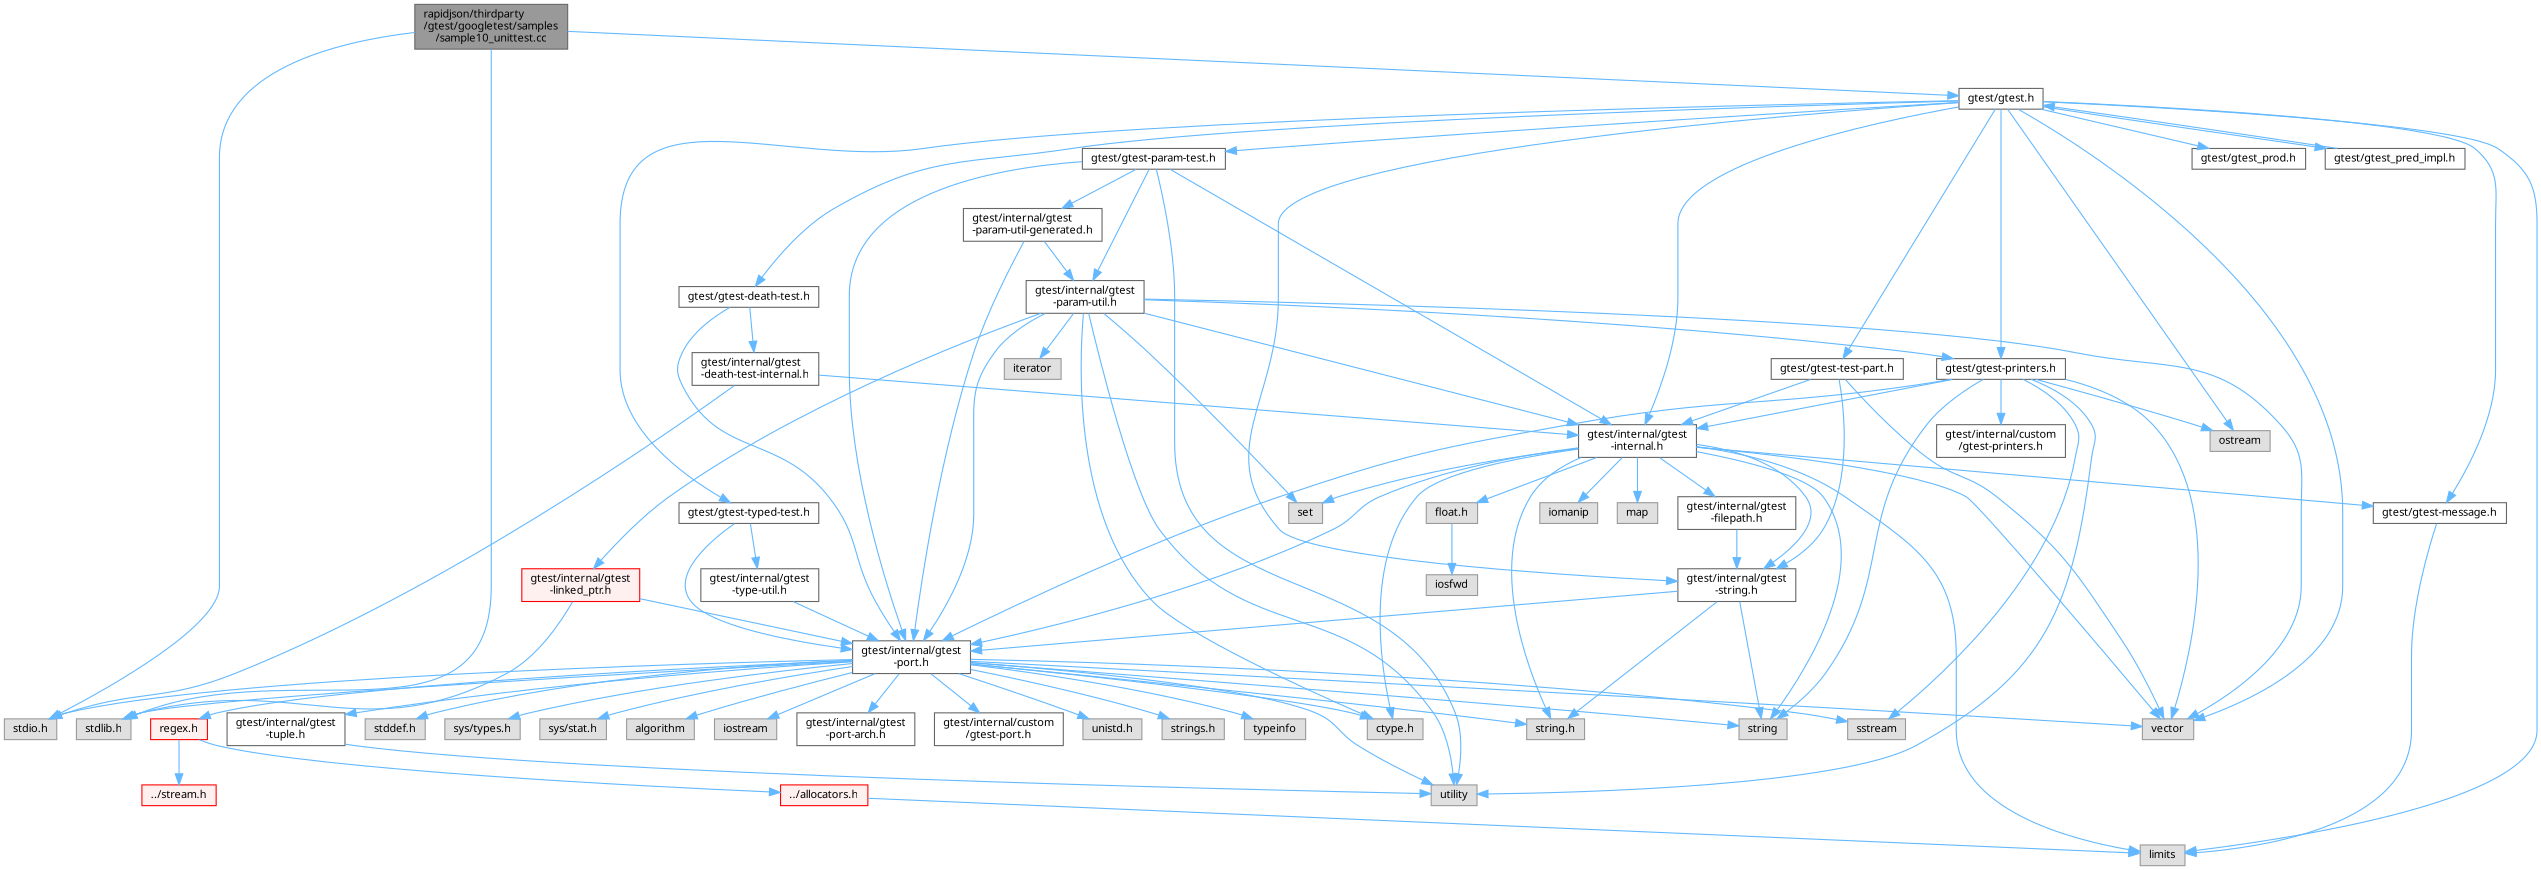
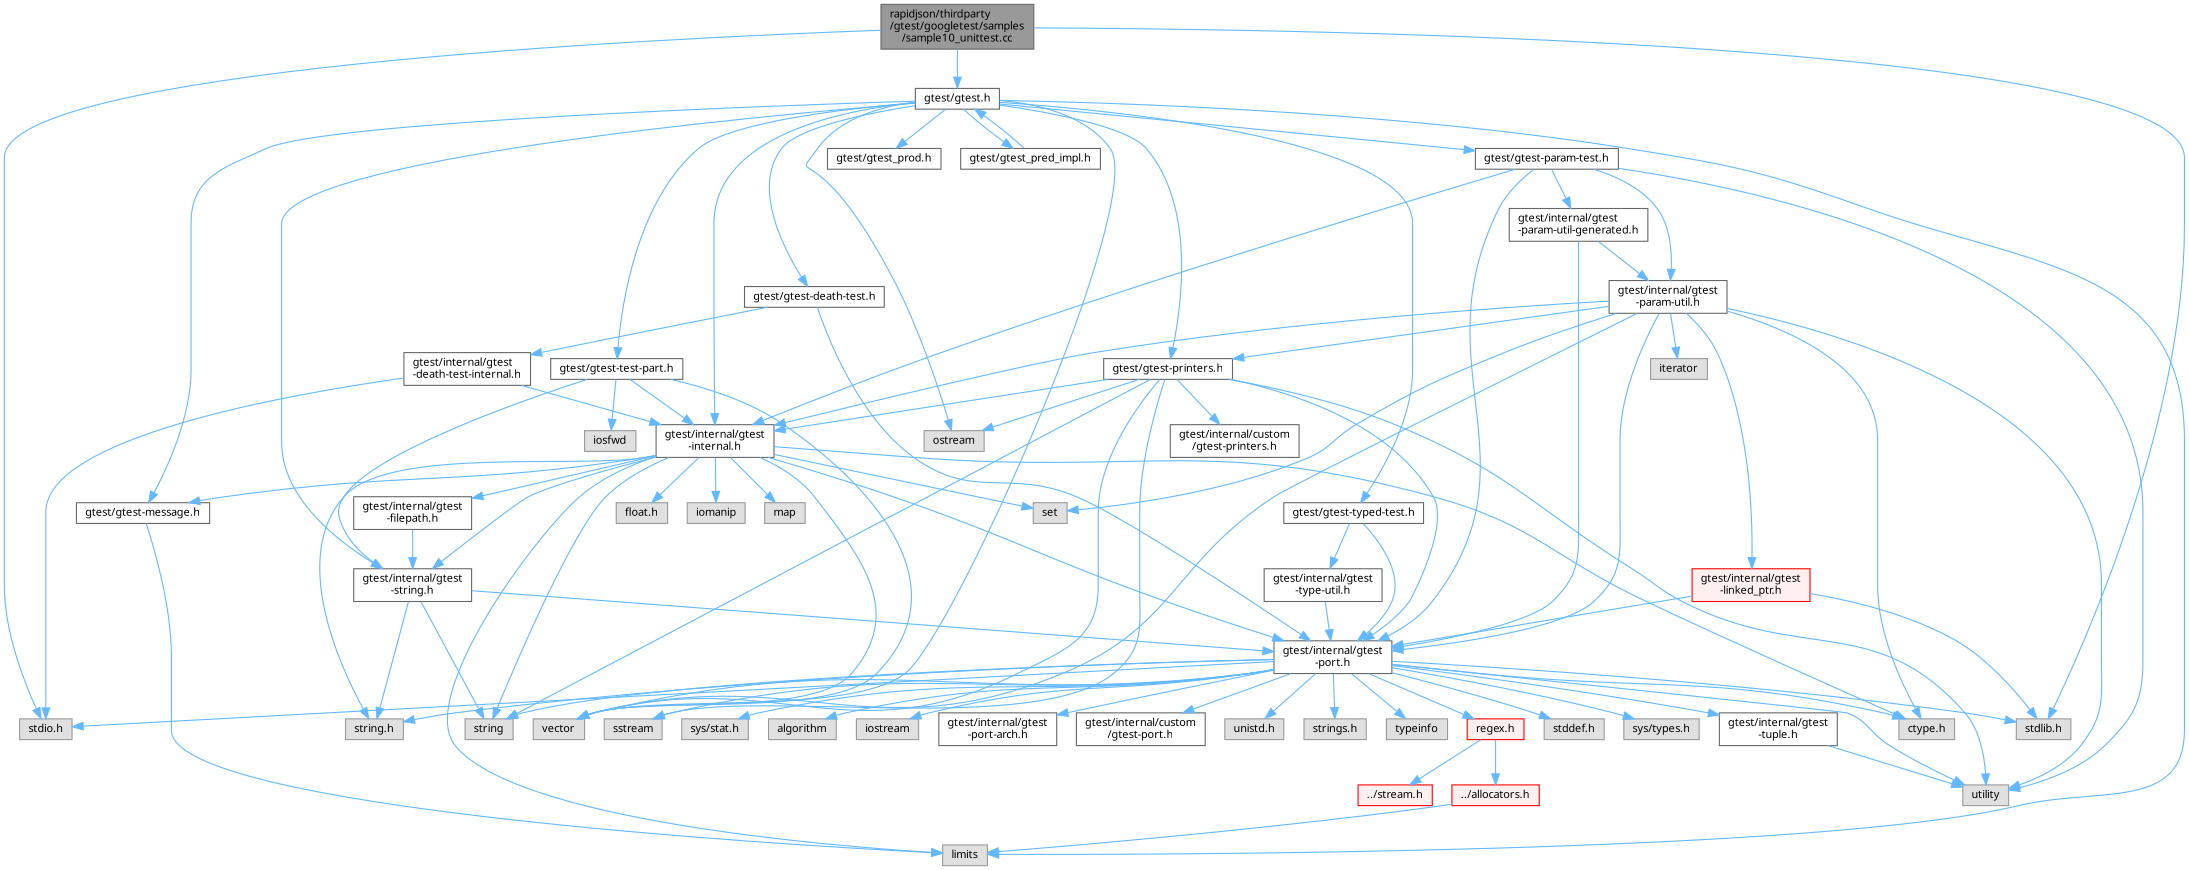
(1452, 543) -> (614, 399)
